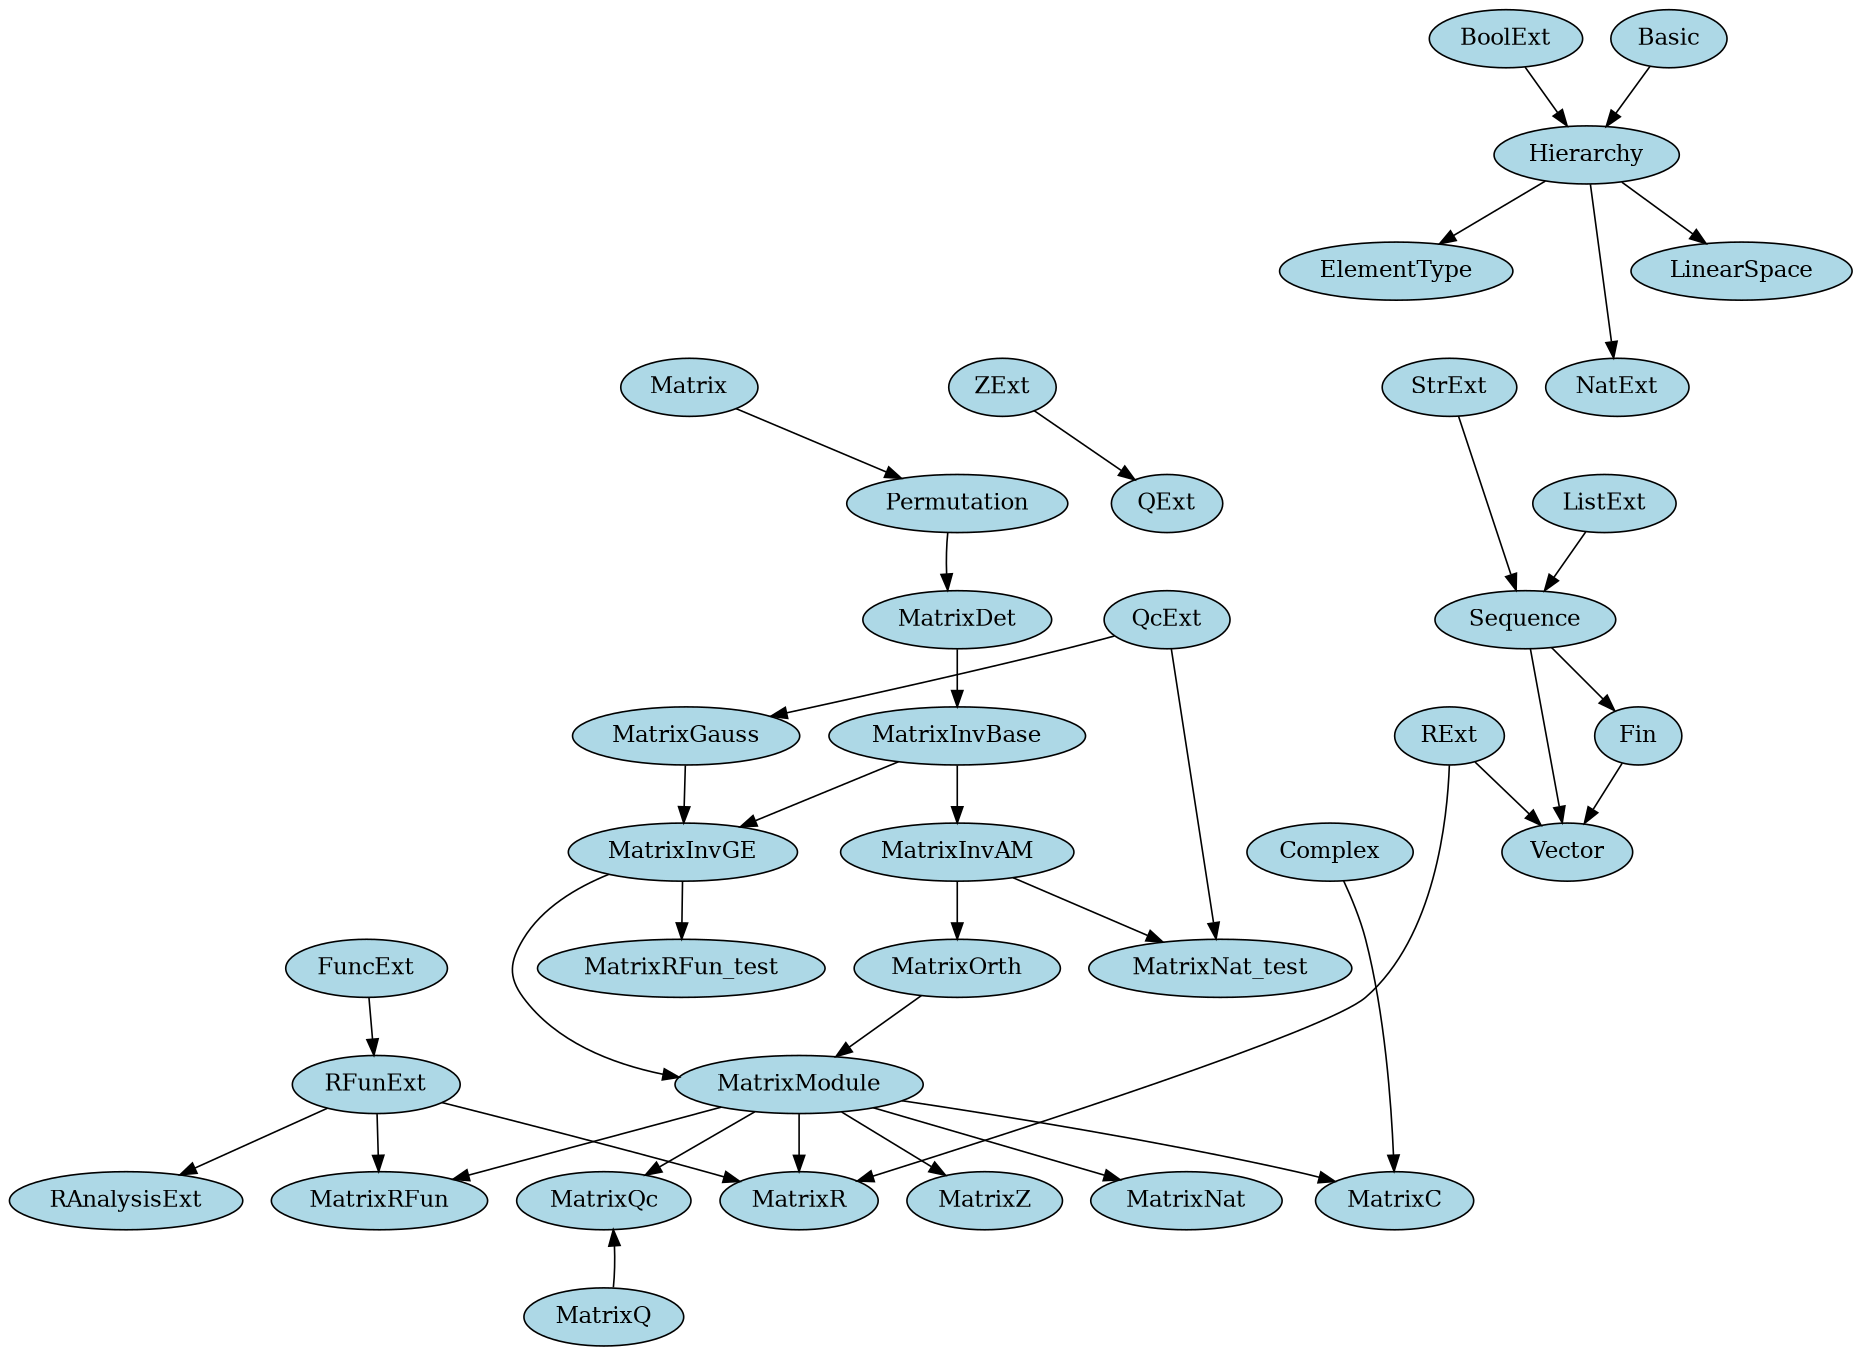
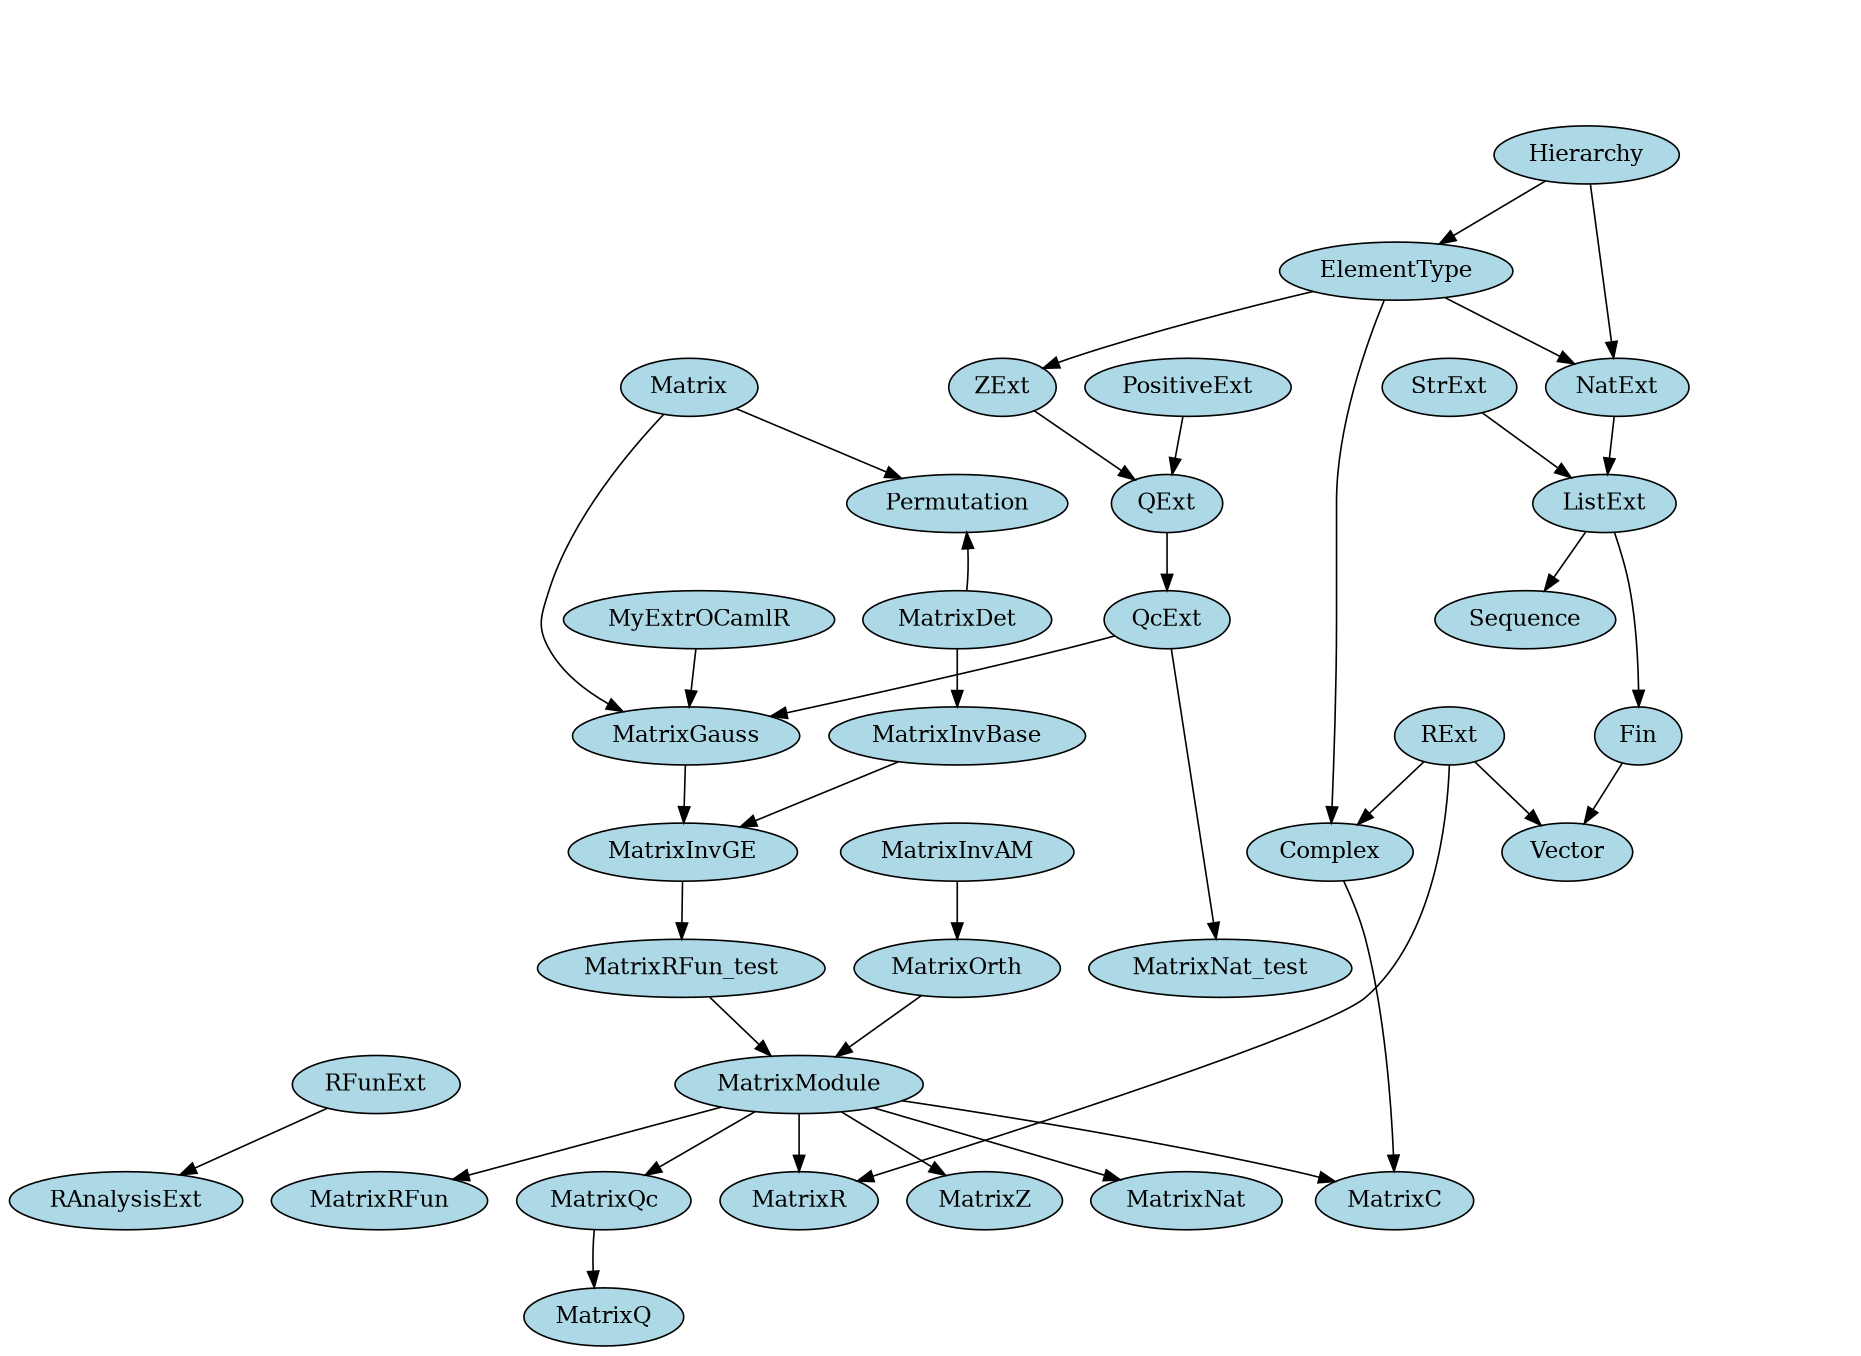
(1506, 39) -> none
(1669, 39) -> none
(1742, 271) -> none
none -> (1185, 324)
none -> (1503, 327)
none -> (1188, 387)
none -> (1612, 438)
(1485, 495) -> (1520, 440)
none -> (1337, 550)
(946, 553) -> (968, 569)
none -> (1167, 554)
none -> (562, 559)
none -> (699, 620)
(1577, 673) -> (1633, 610)
(1545, 728) -> none
(957, 786) -> none
none -> (1396, 788)
(1080, 907) -> none
(367, 968) -> none
(521, 994) -> (734, 1021)
(378, 1135) -> none
(569, 1135) -> none
(615, 1267) -> (593, 1250)
